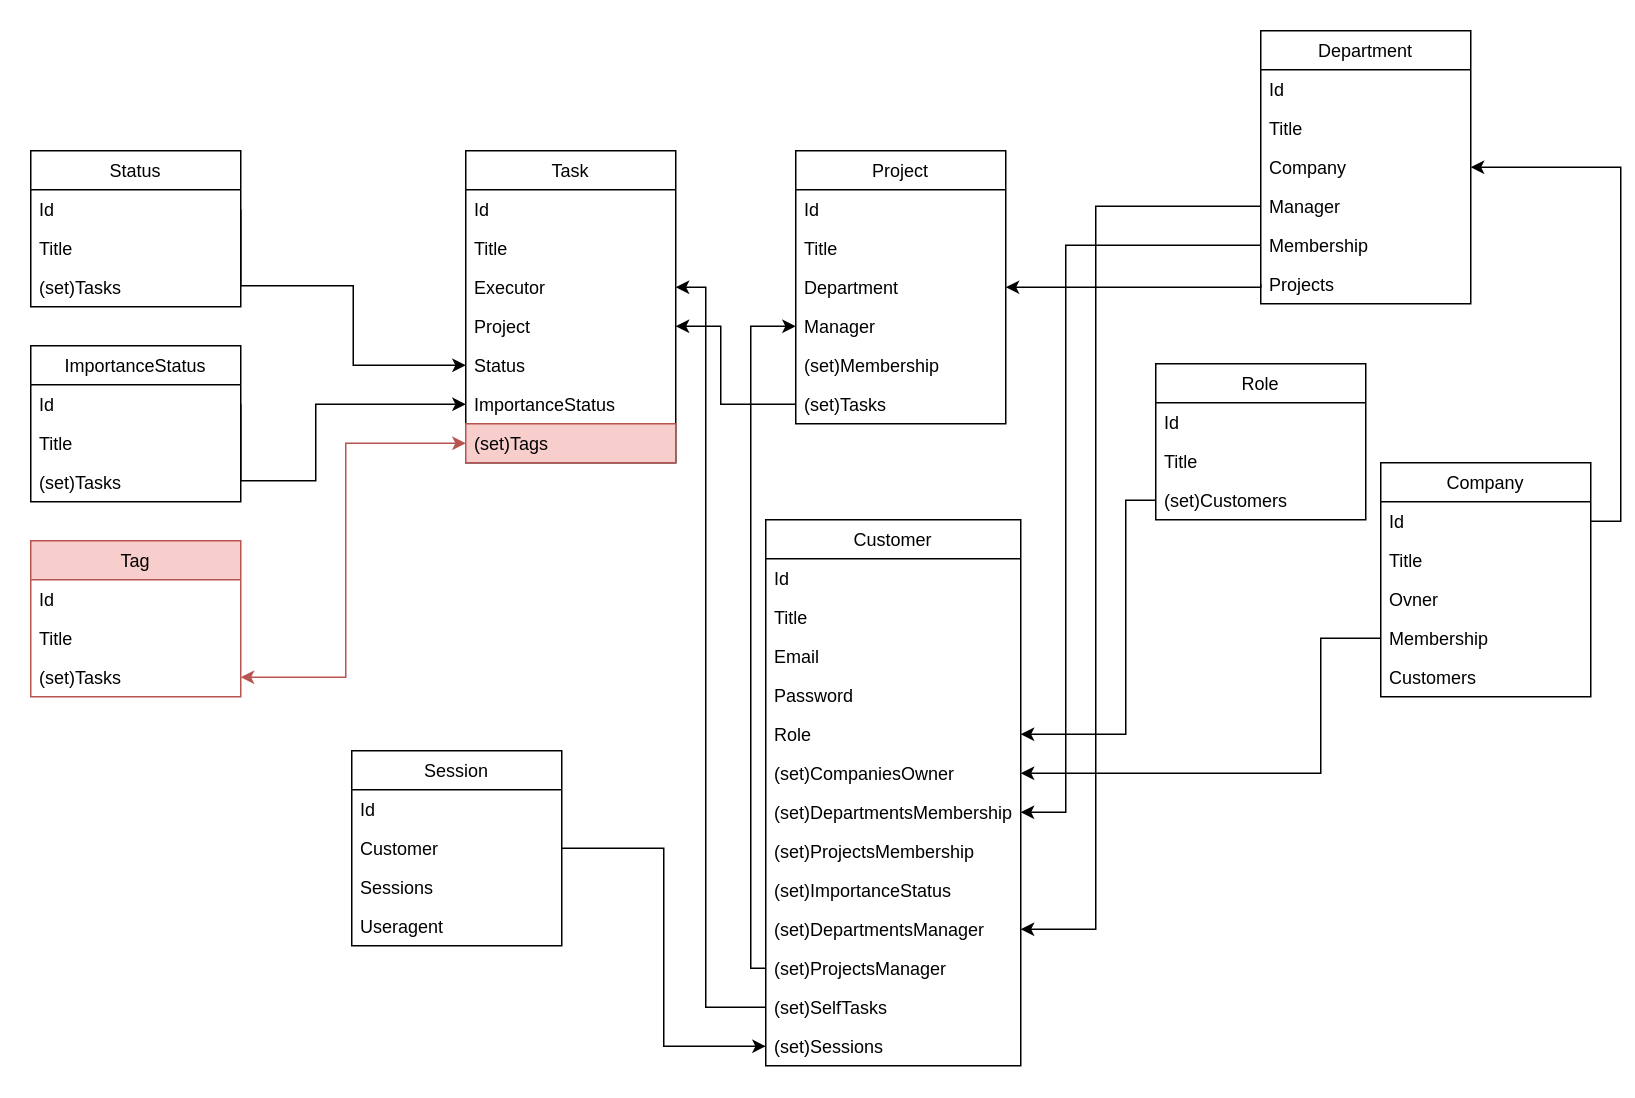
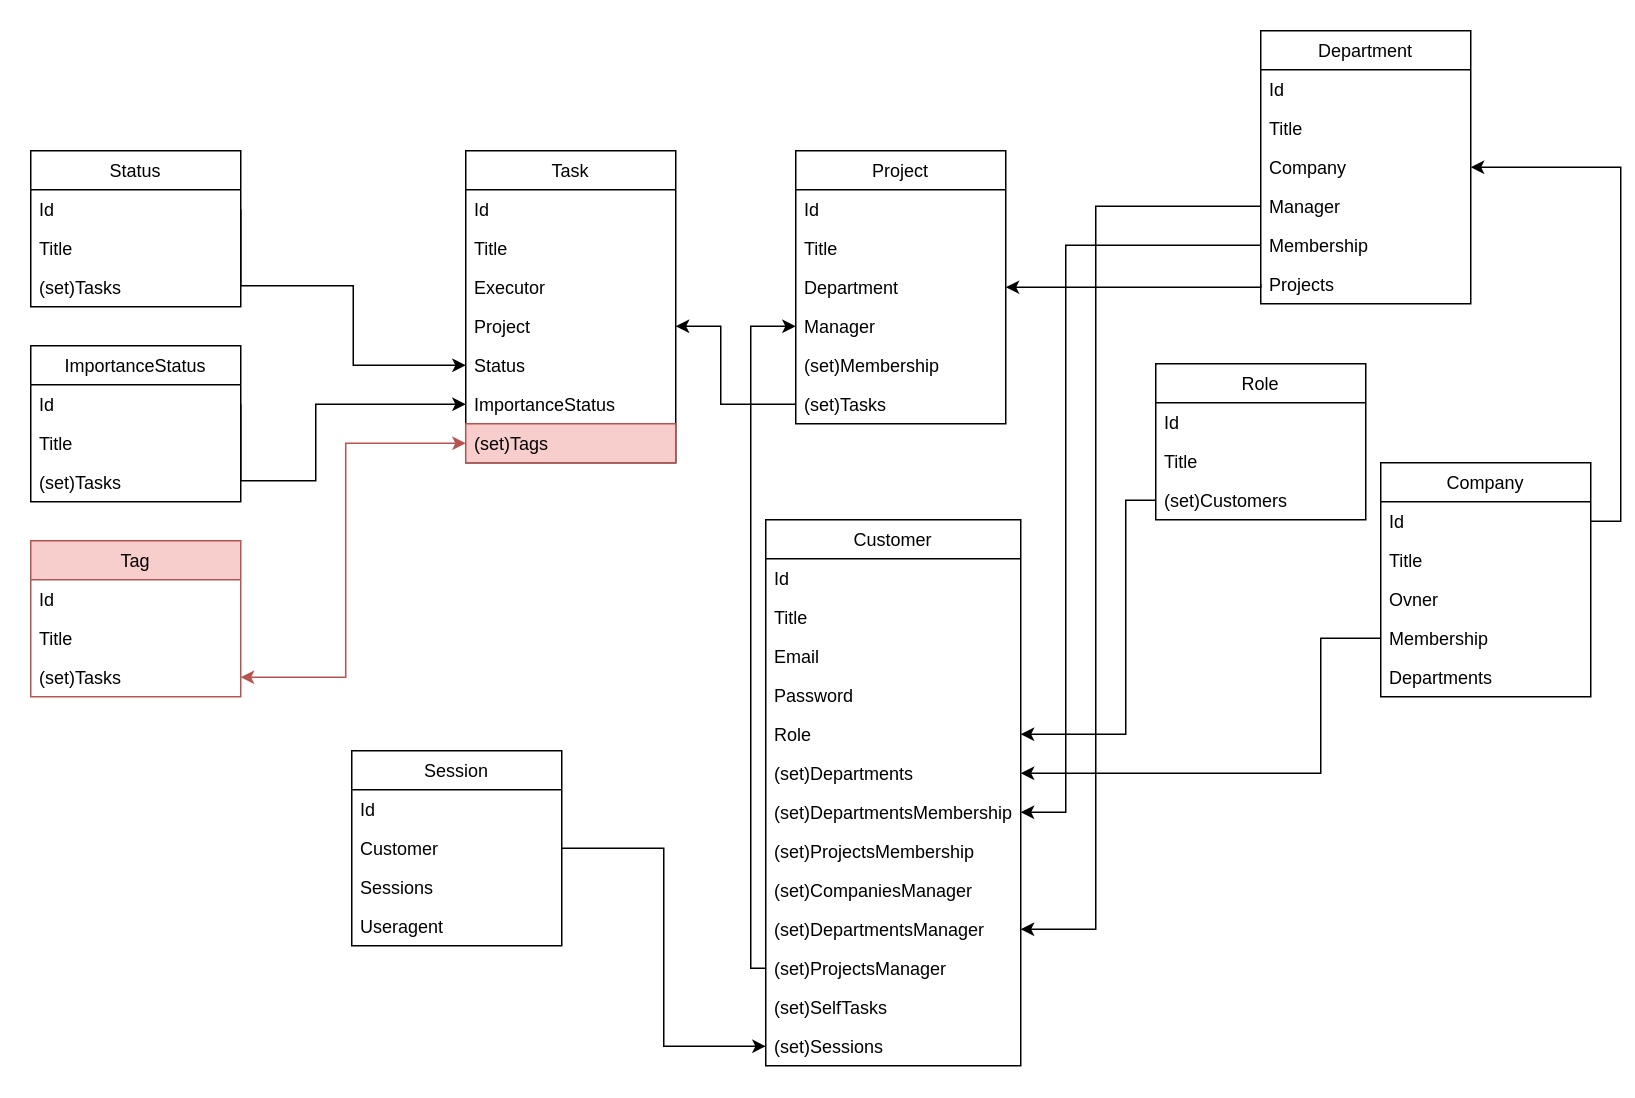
(706, 667) -> none
(1434, 678) -> (1444, 678)
(867, 774) -> (855, 774)
(880, 891) -> (878, 891)
